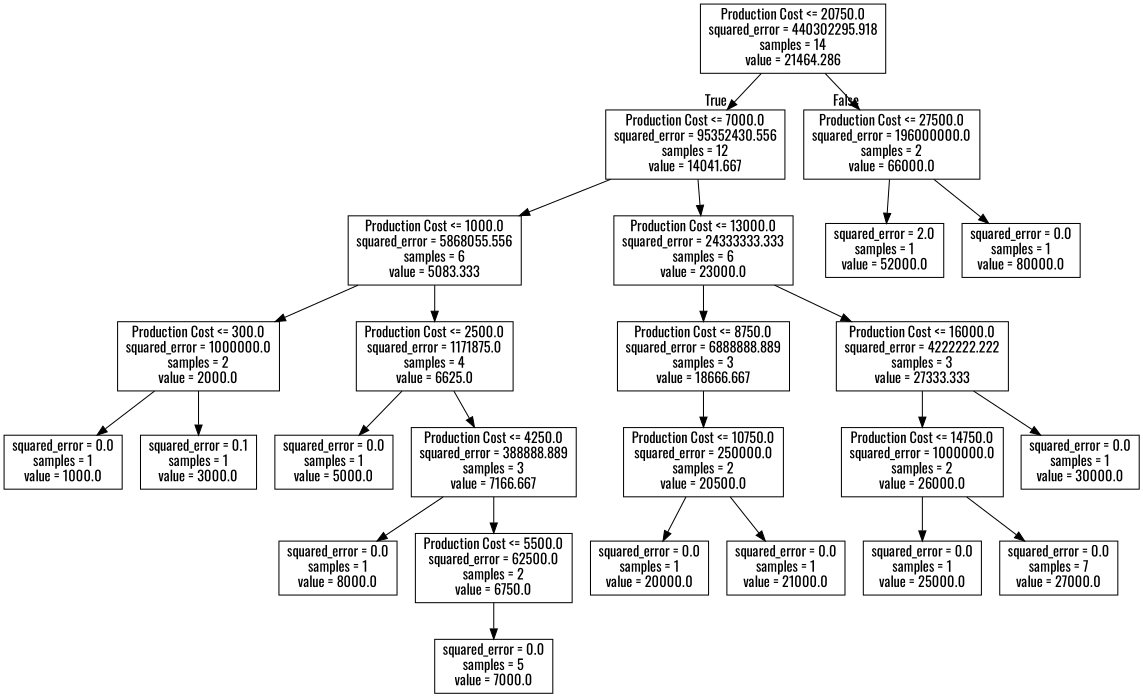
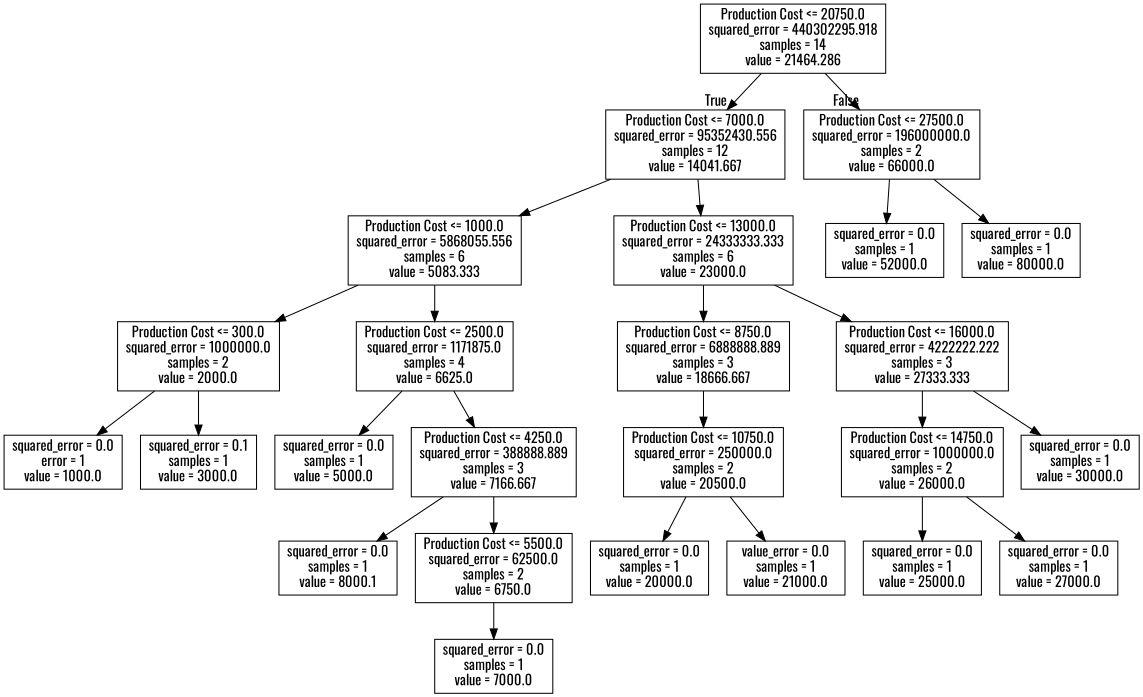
(885, 250) -> (885, 250)
(63, 462) -> (63, 462)
(338, 568) -> (338, 568)
(786, 568) -> (786, 568)
(1059, 568) -> (1059, 568)
(494, 666) -> (494, 666)
